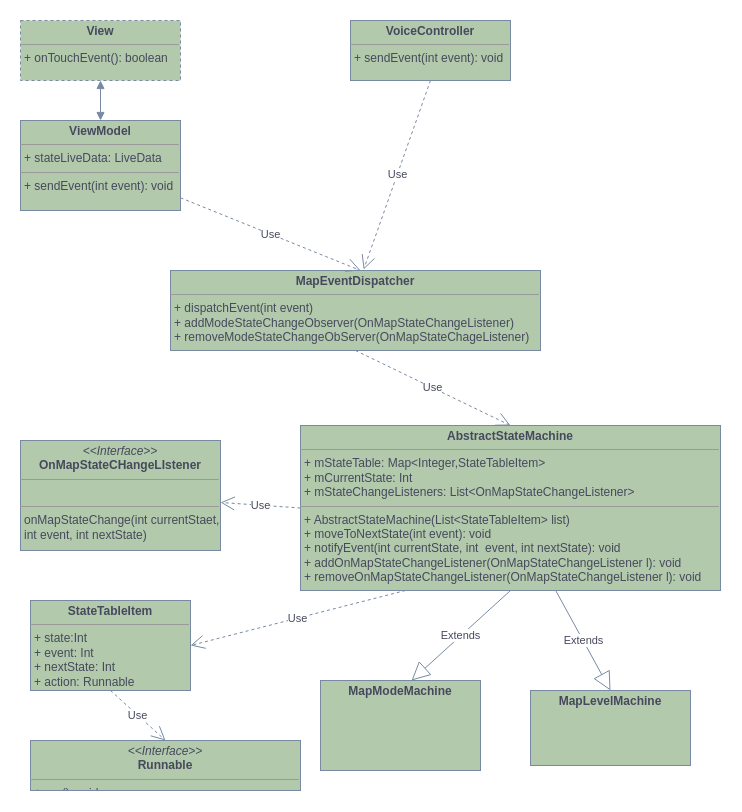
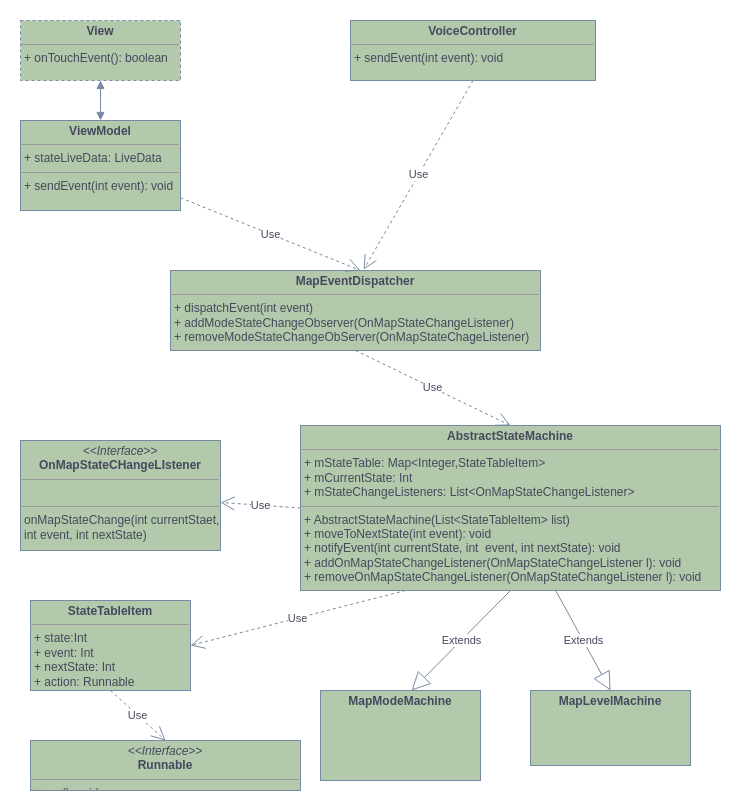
(431, 51) -> (473, 51)
(401, 726) -> (401, 736)
